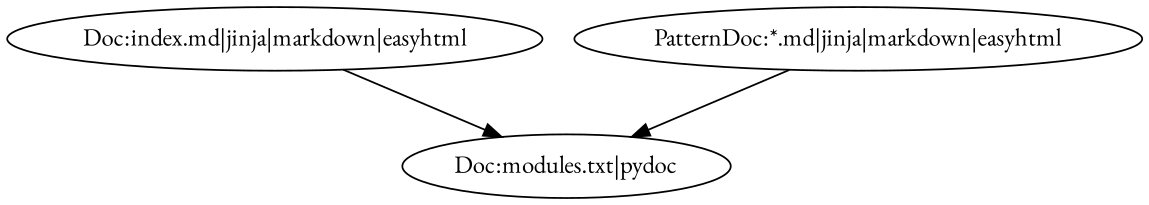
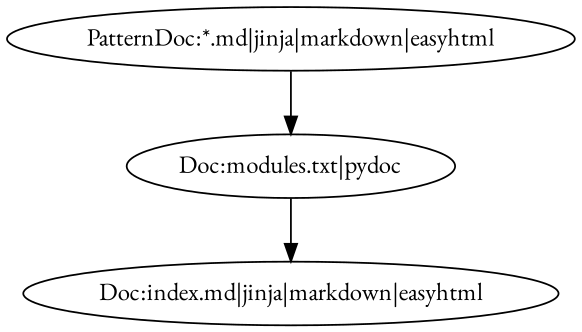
(414, 100) -> (291, 221)
